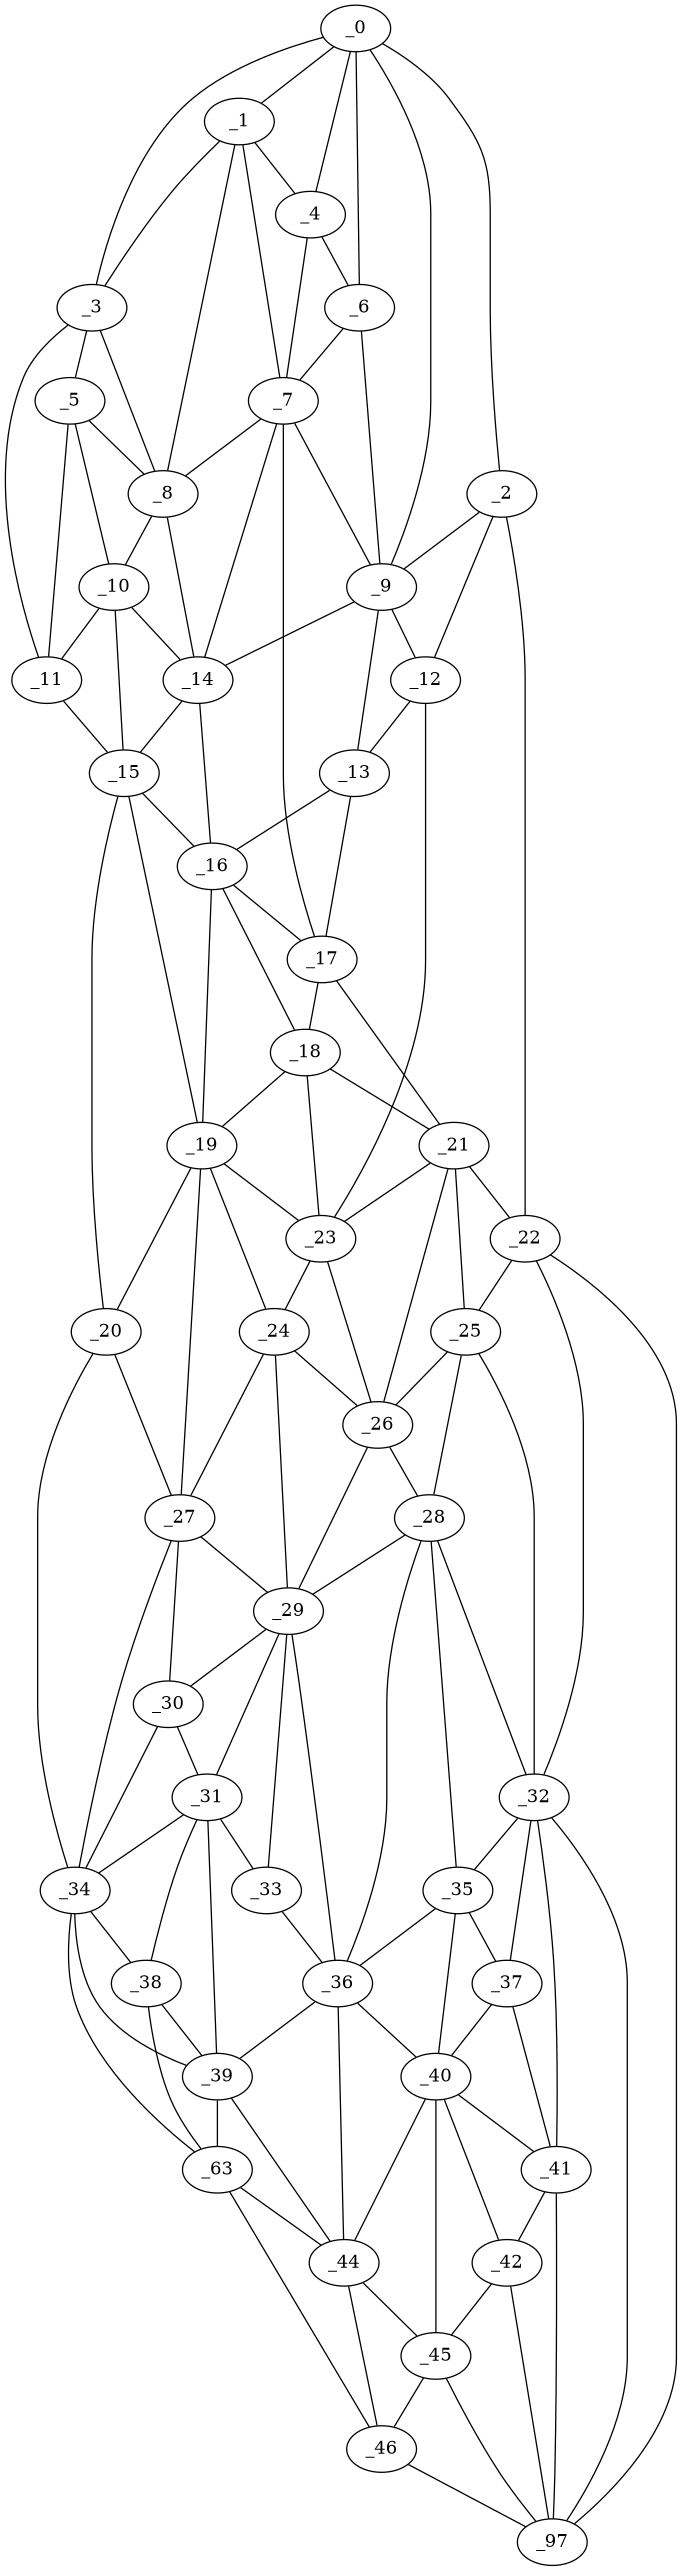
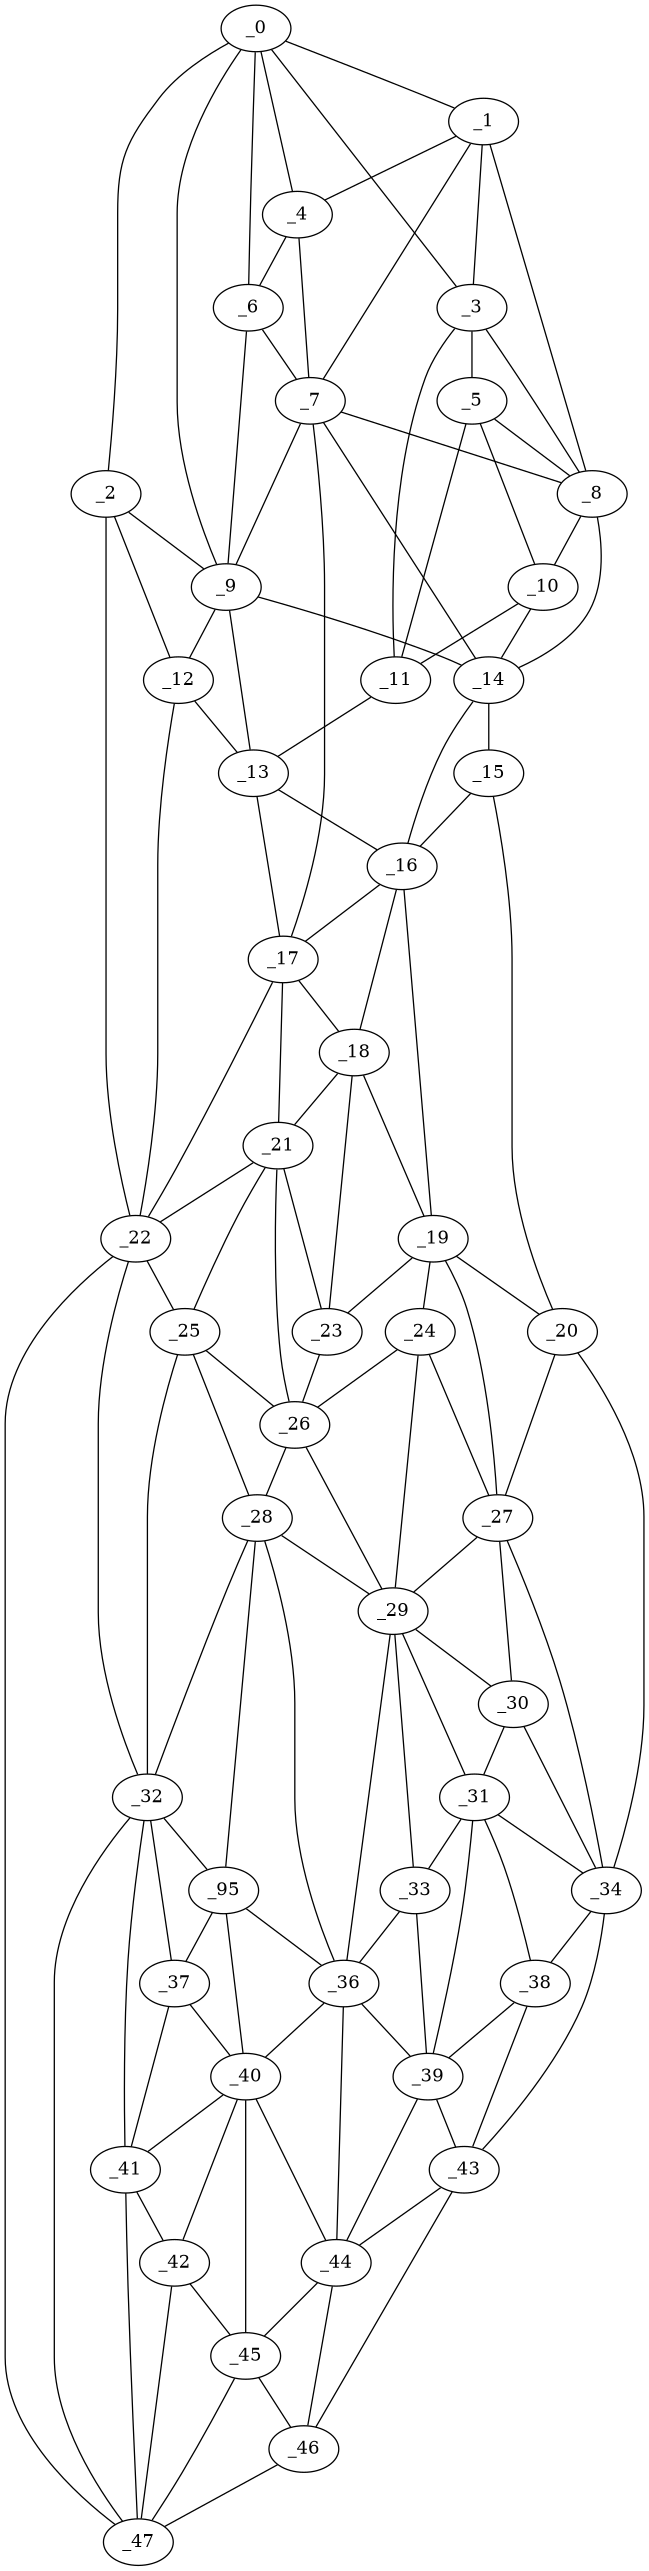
(119, 680) -> none
(86, 727) -> (334, 721)
(163, 960) -> none
(425, 970) -> (158, 960)
none -> (212, 1100)
(298, 1285) -> none
(458, 1890) -> (224, 1890)
(102, 2010) -> (422, 1984)
(217, 2170) -> (464, 2170)
(552, 2542) -> (138, 2542)
